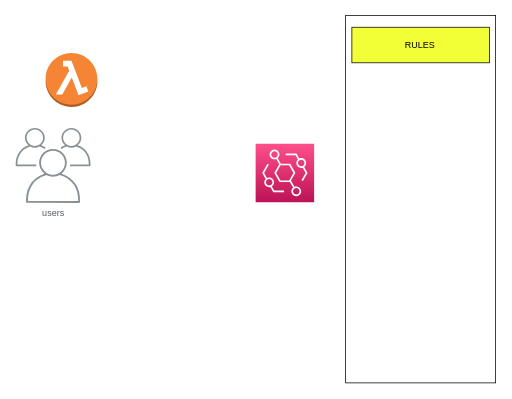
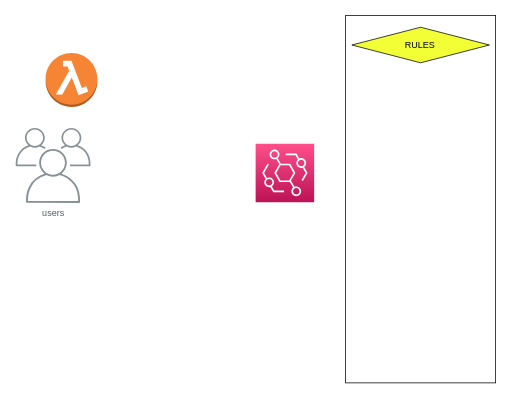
(420, 45) -> (420, 45)
